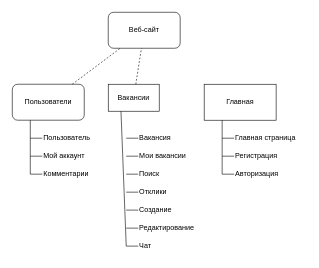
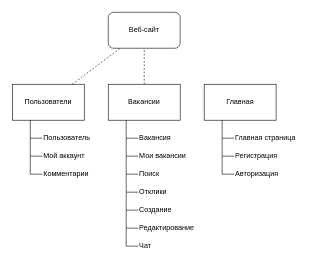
(134, 98) -> (144, 102)
(48, 102) -> (48, 102)
